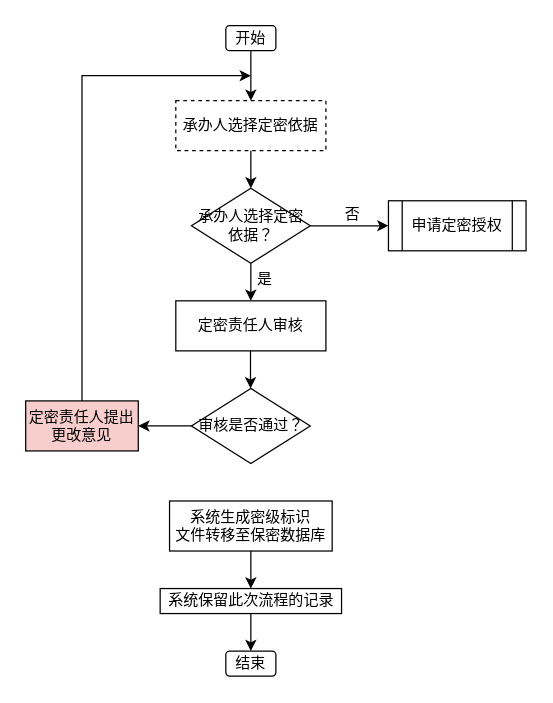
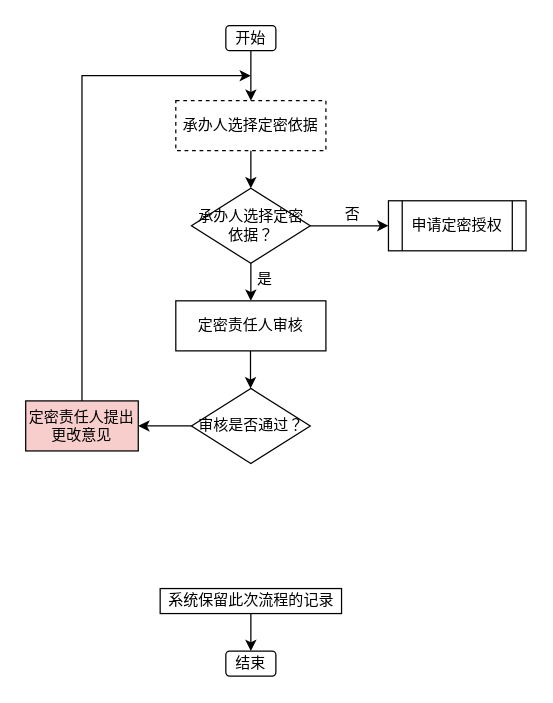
(251, 526) -> none
(251, 574) -> none
